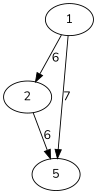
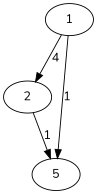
(56, 58) -> (56, 58)
(67, 97) -> (67, 97)
(48, 136) -> (48, 136)
